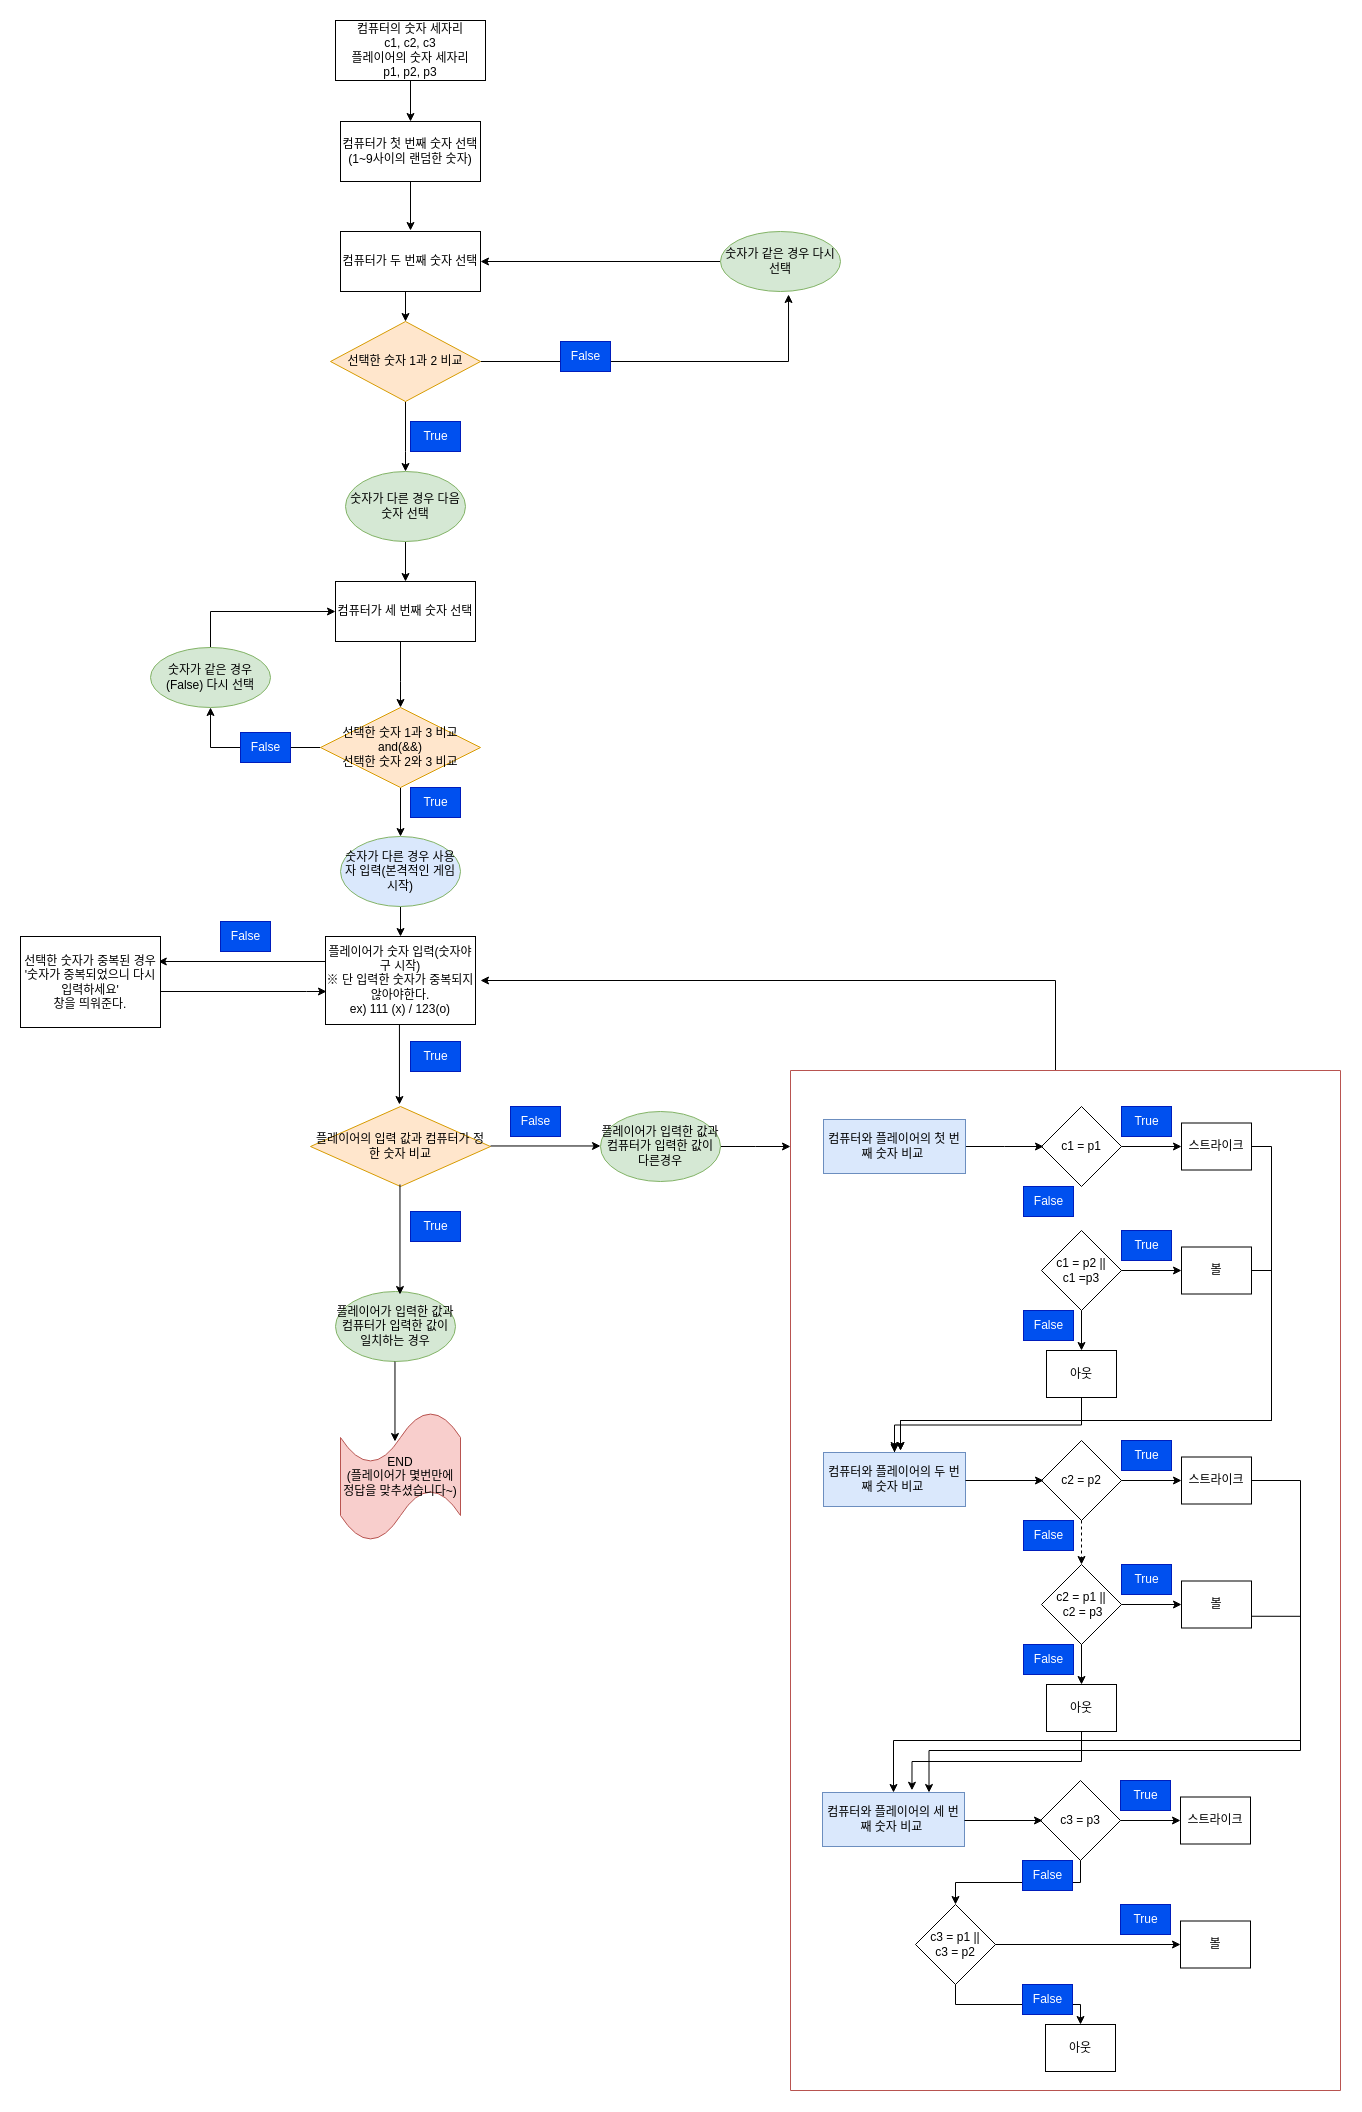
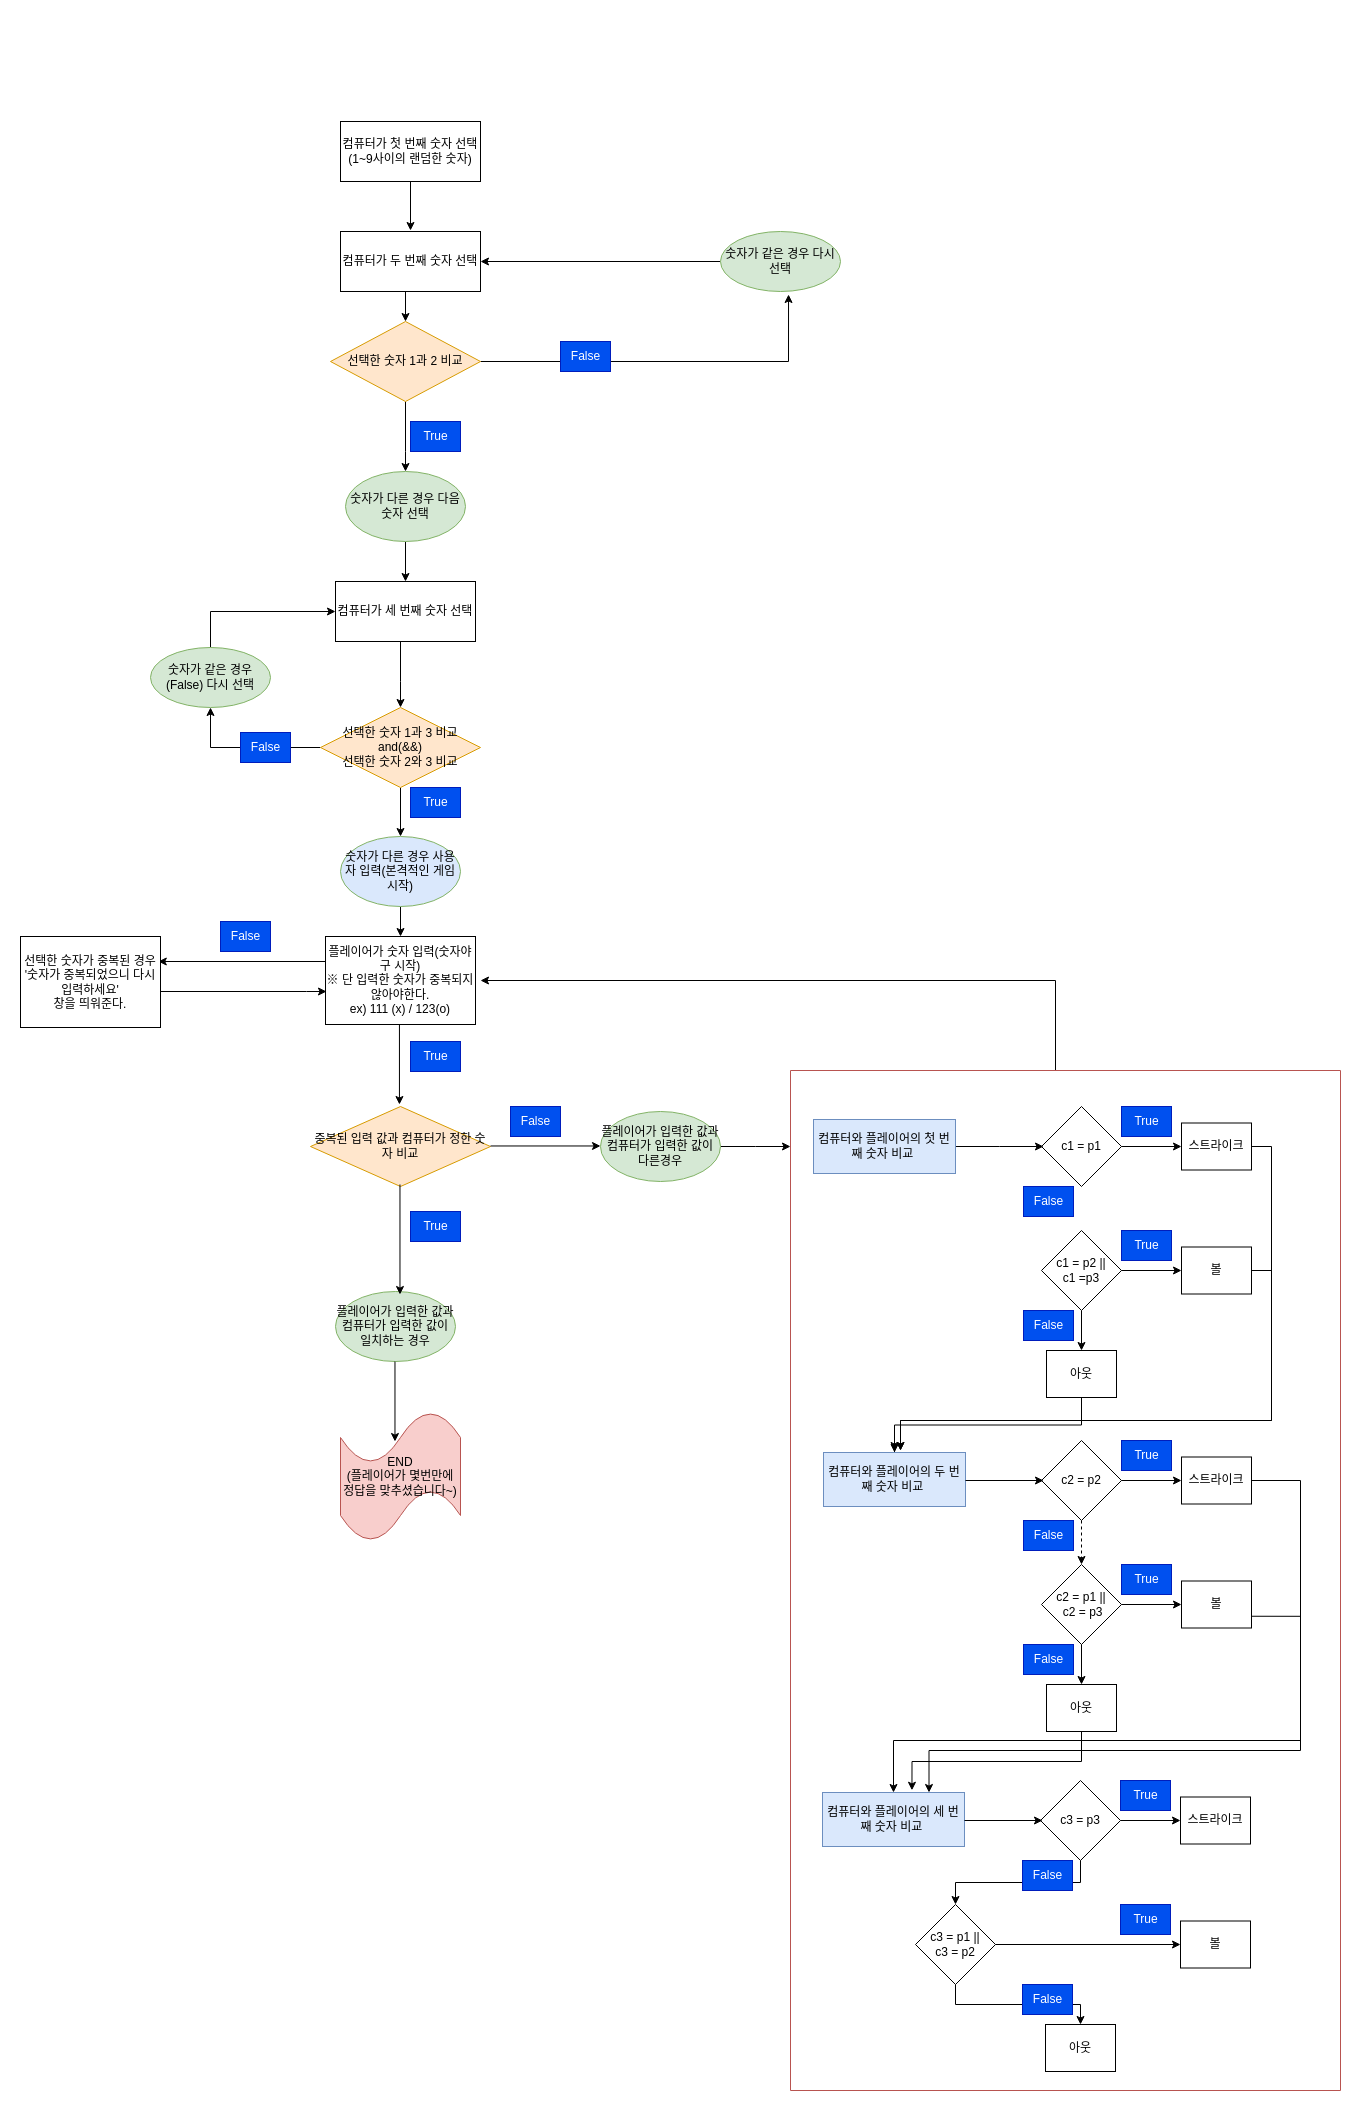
(411, 51) -> none
(411, 98) -> none
(401, 1147) -> (401, 1147)
(895, 1147) -> (885, 1147)
